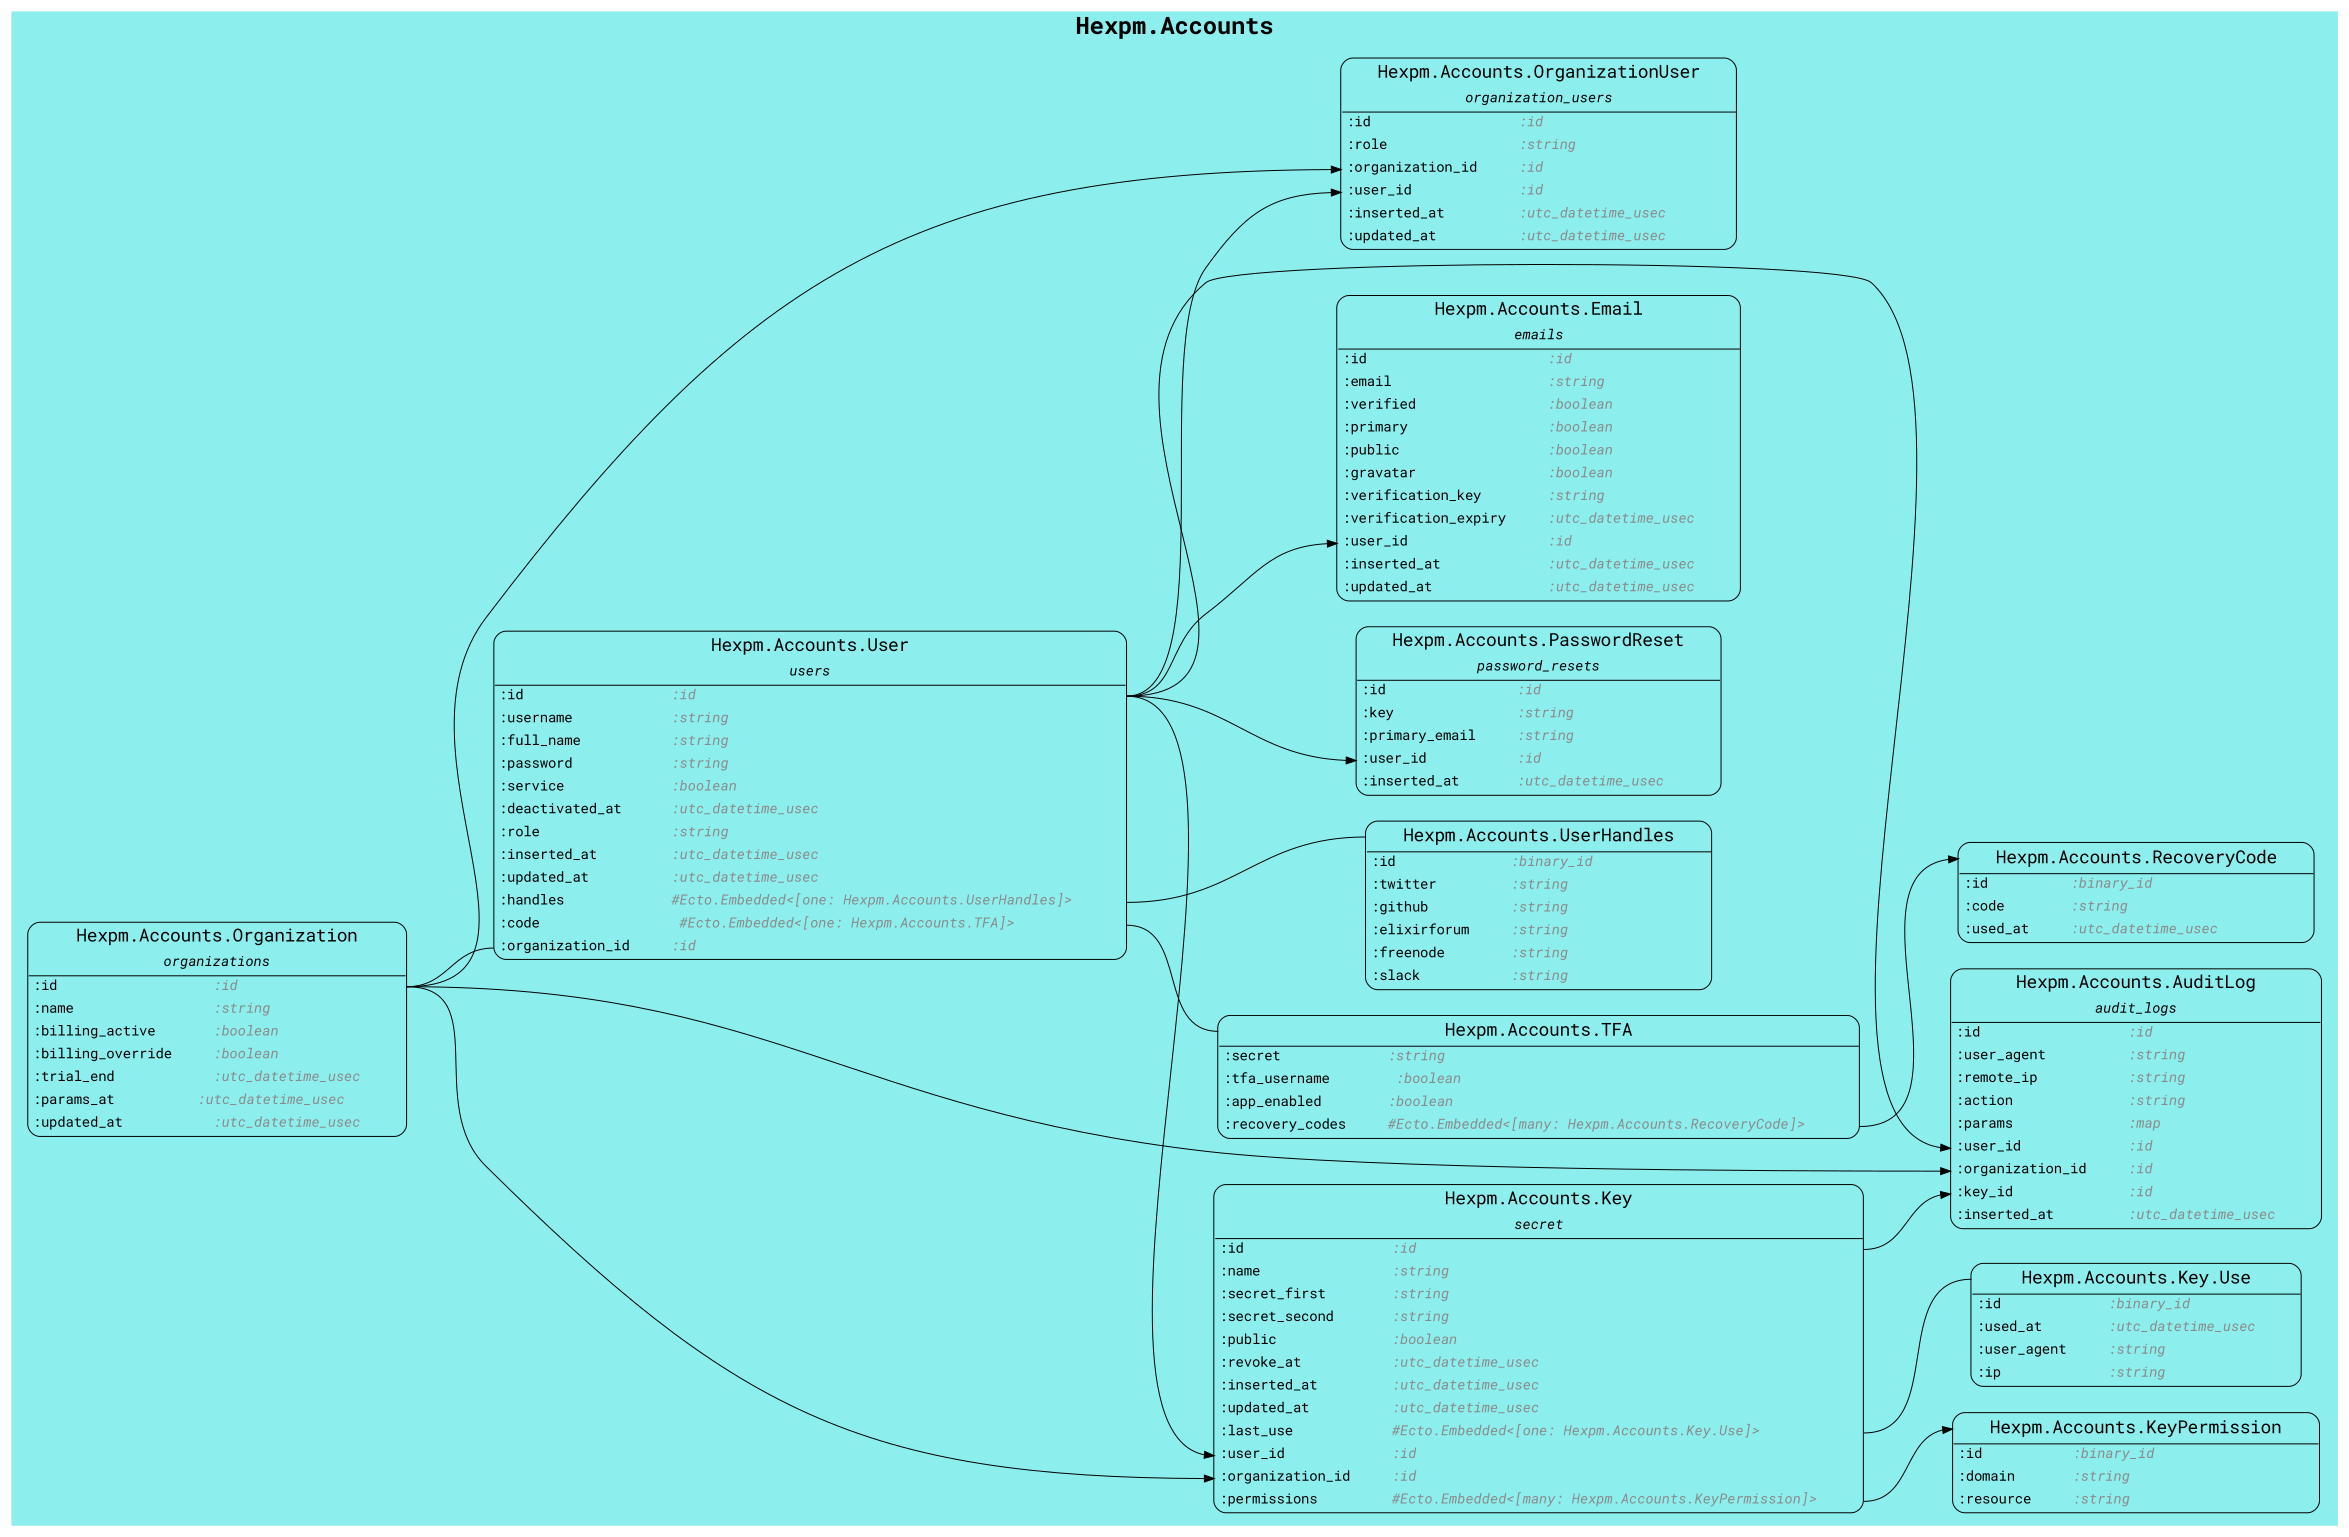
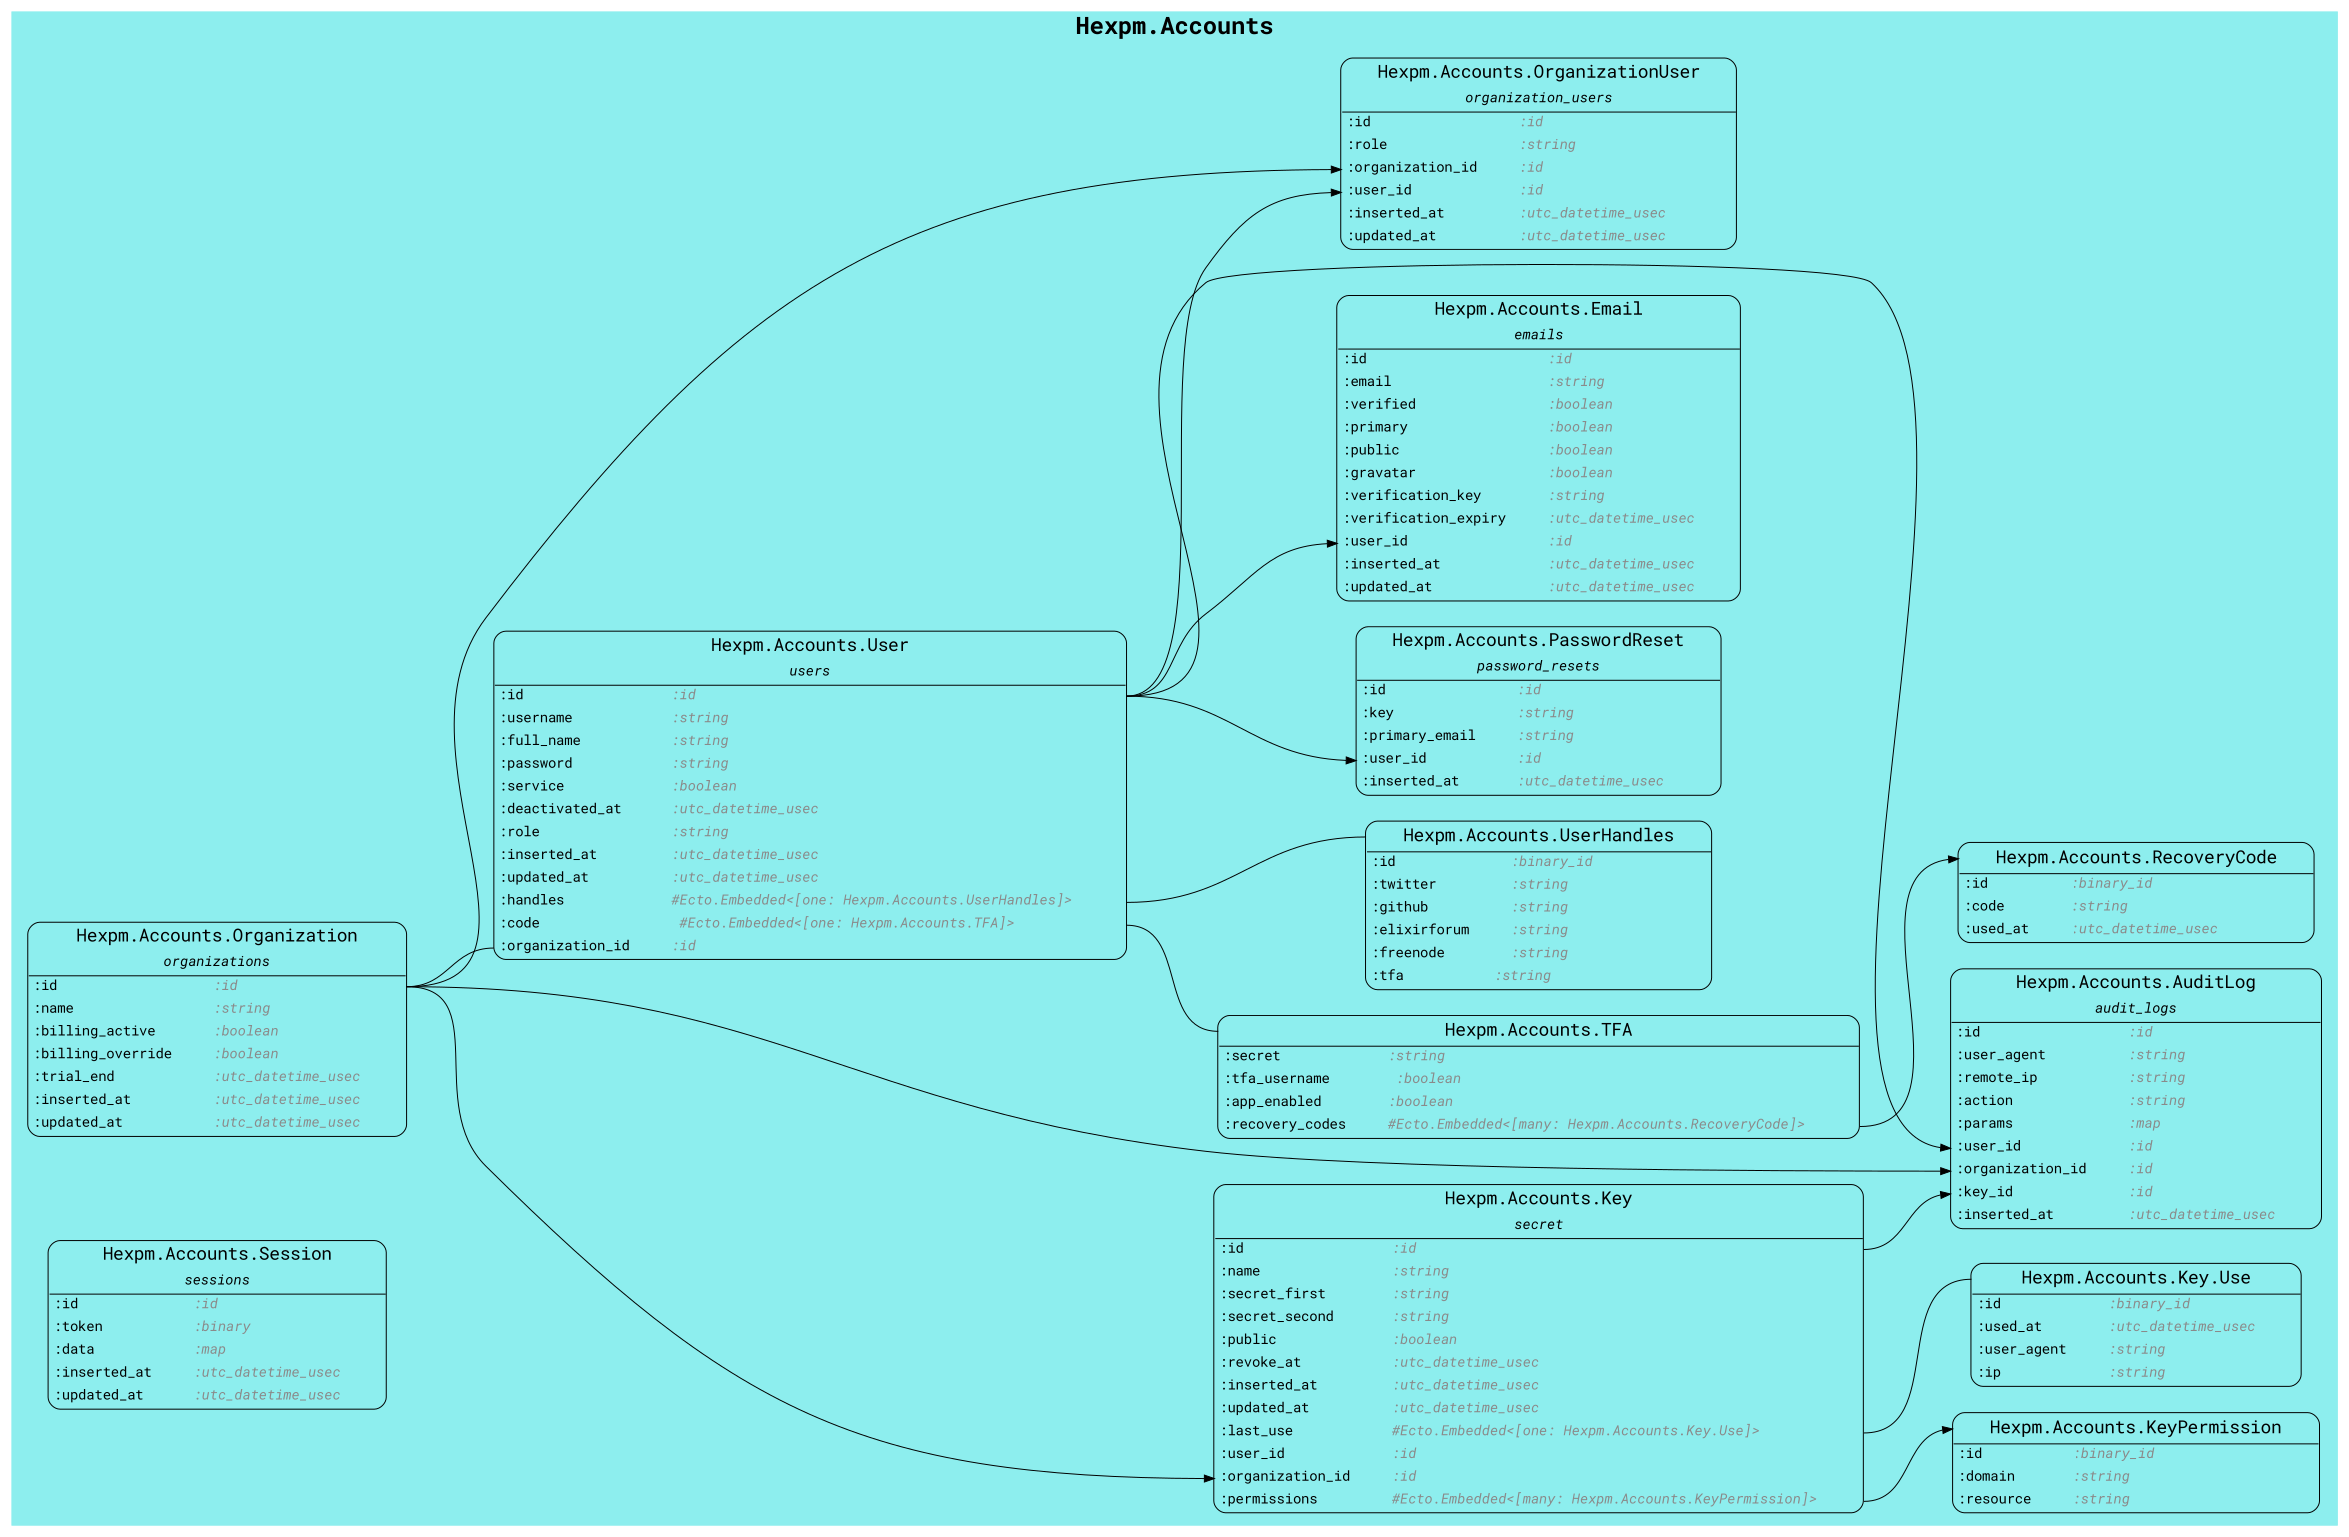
(1441, 976) -> (1432, 976)
(1171, 1071) -> none
(115, 1100) -> (123, 1100)
none -> (217, 1325)
